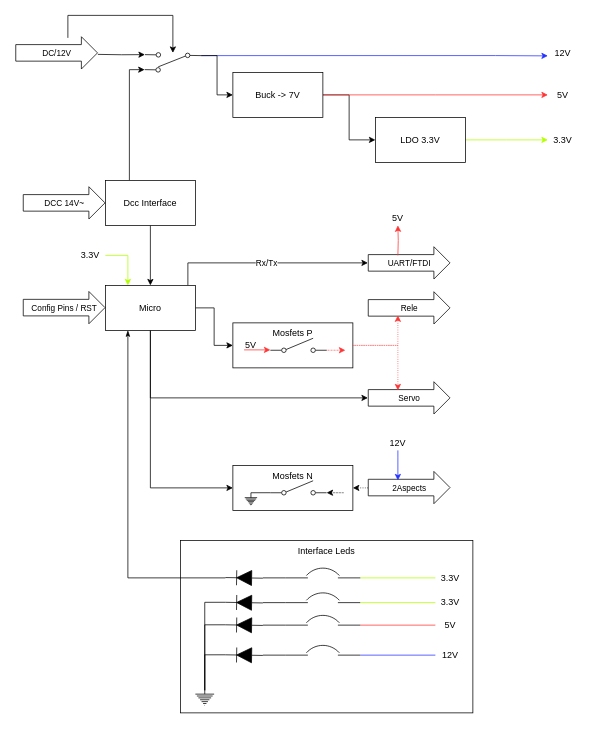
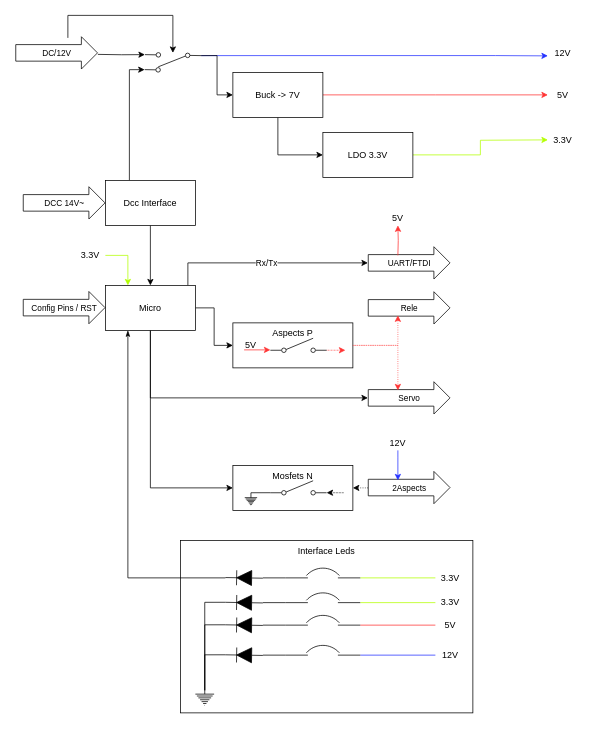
(420, 140) -> (368, 155)
(293, 334) -> (293, 334)
